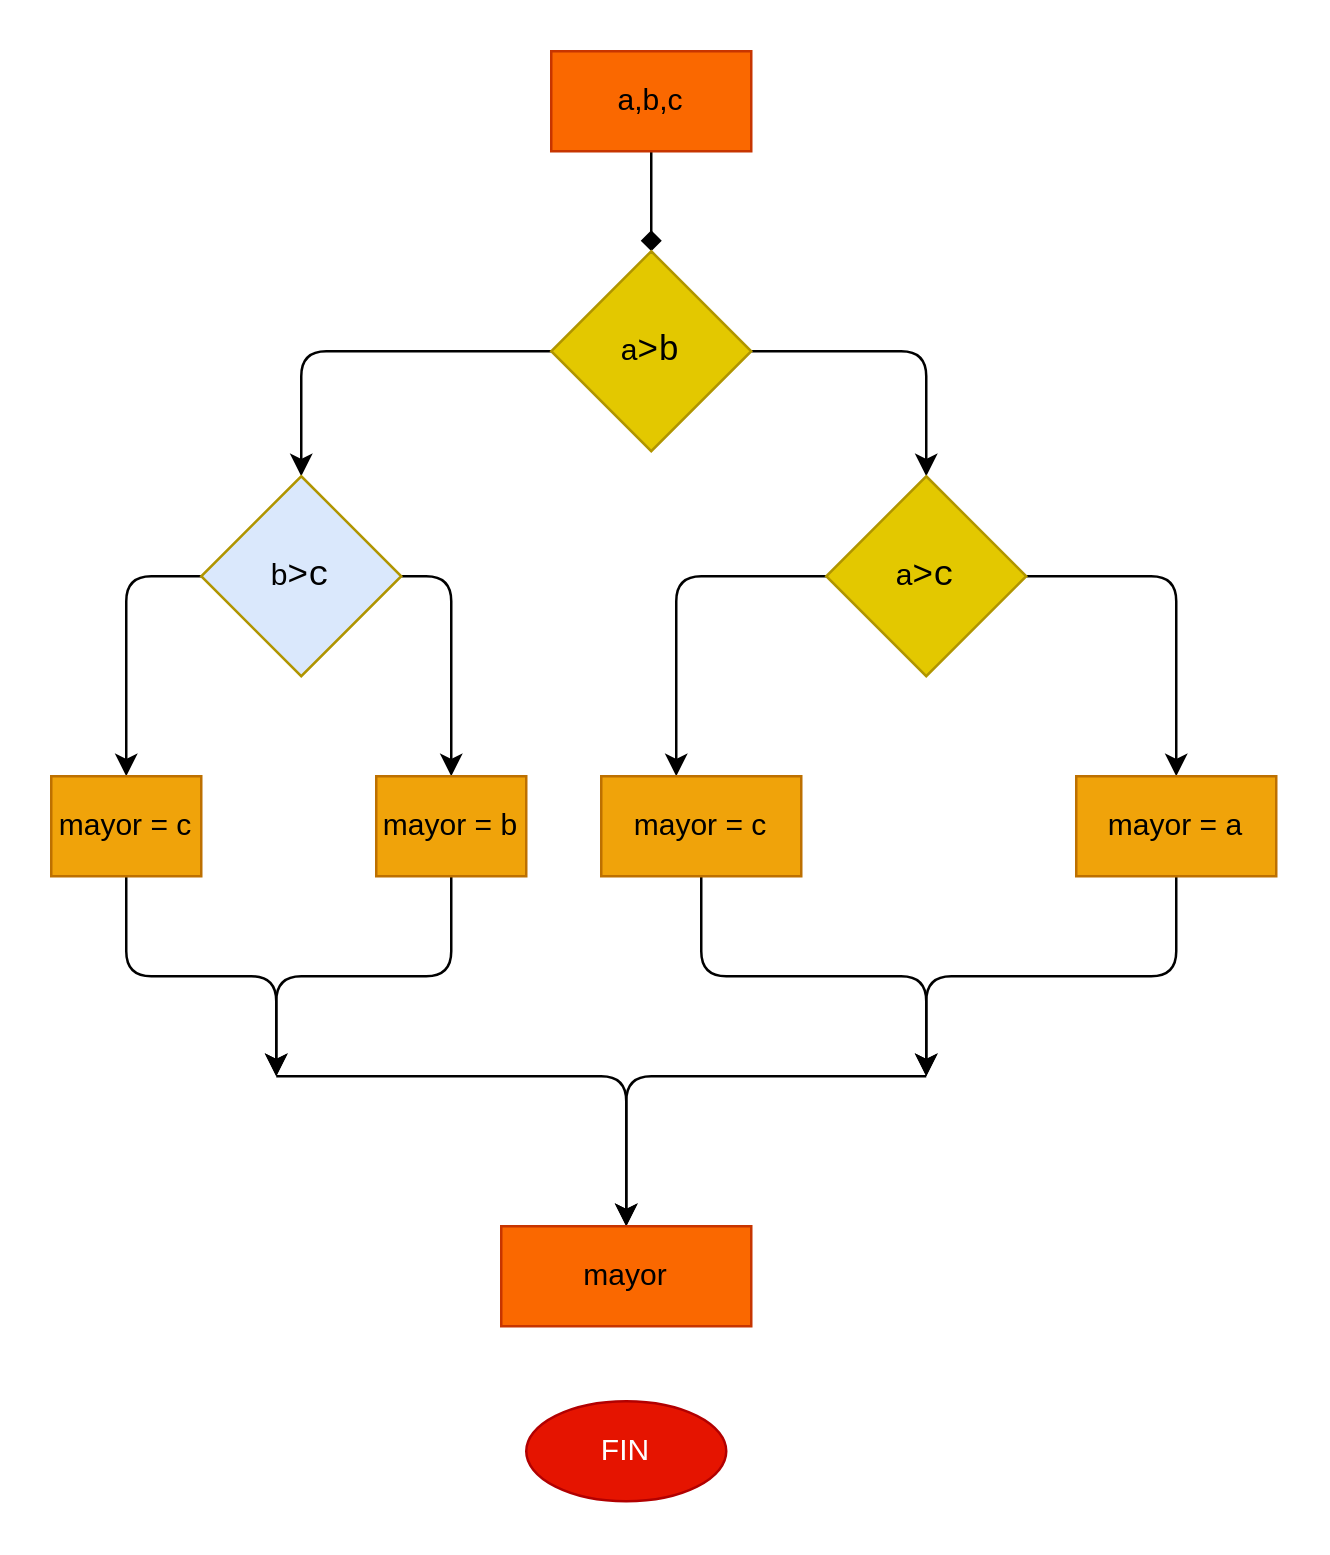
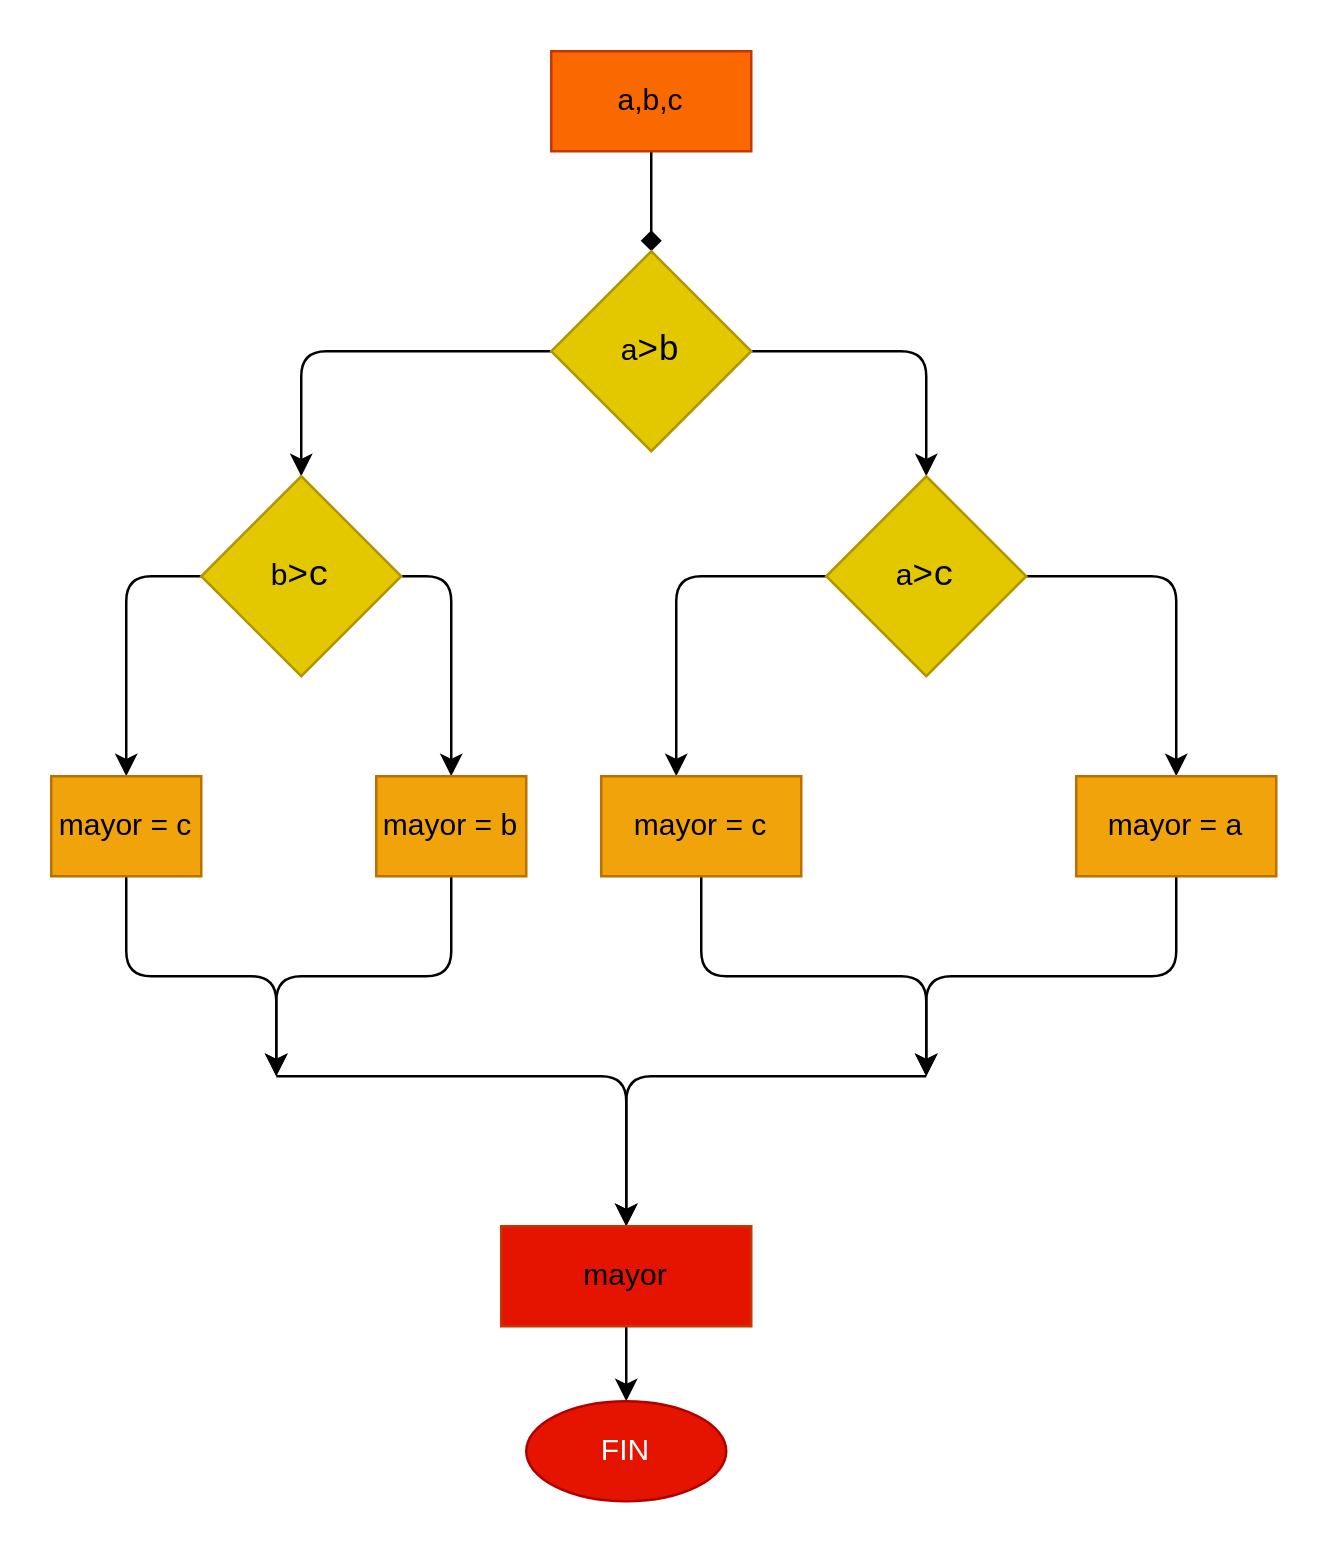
(301, 576) -> (301, 576)
(626, 1276) -> (626, 1276)
none -> (626, 1355)
